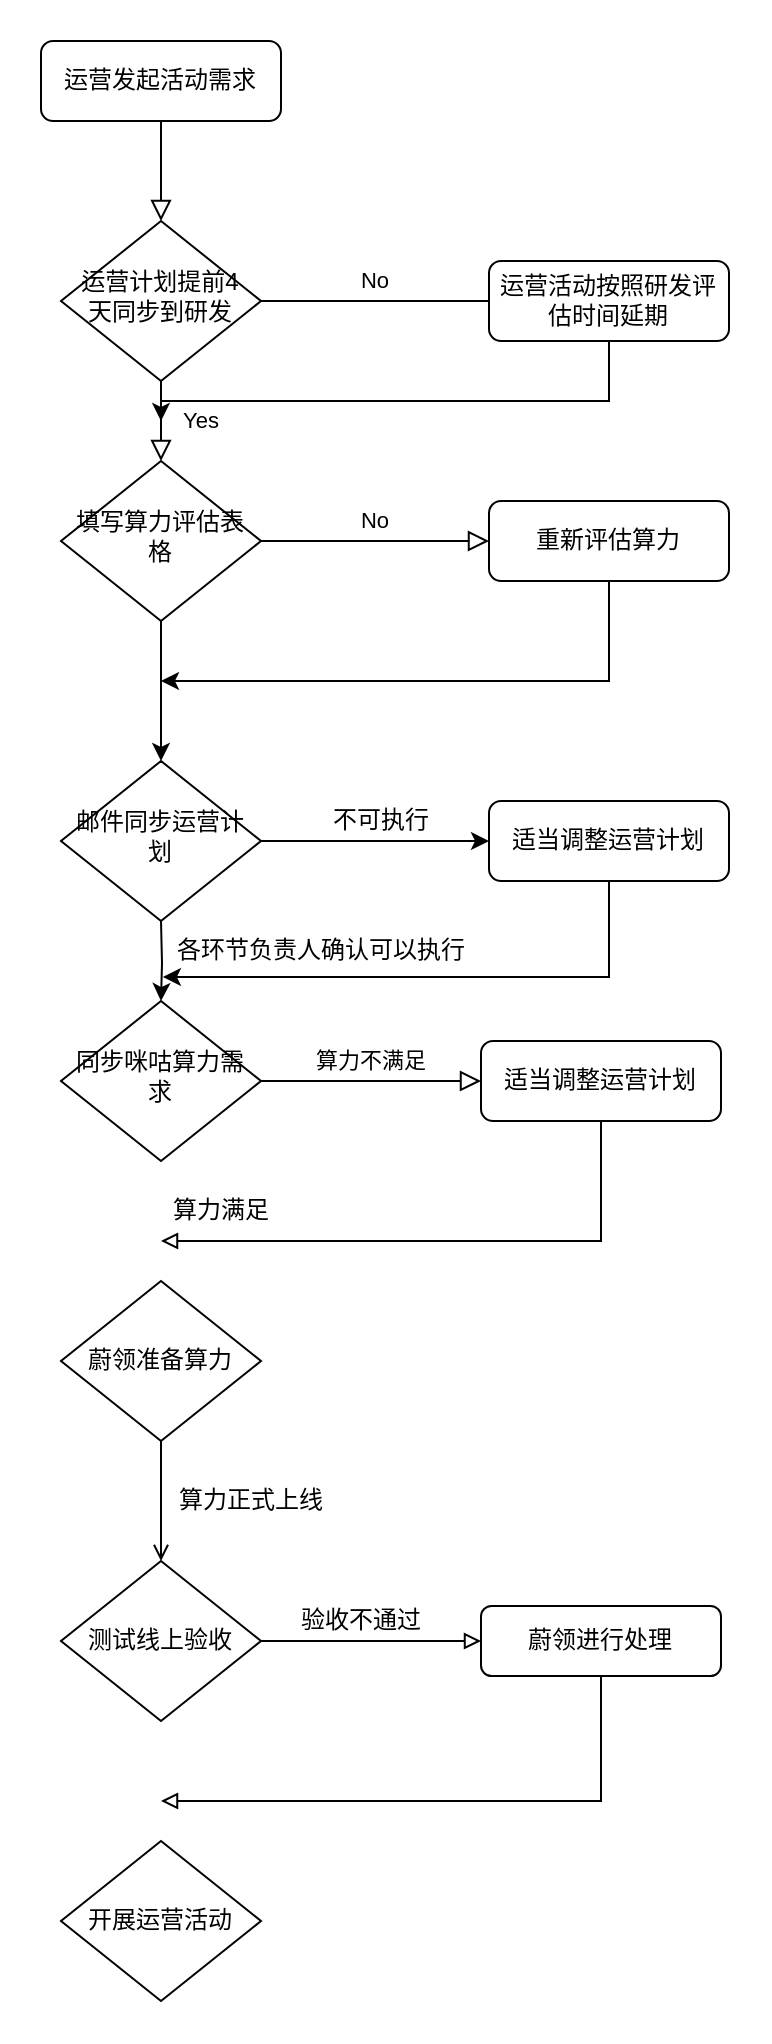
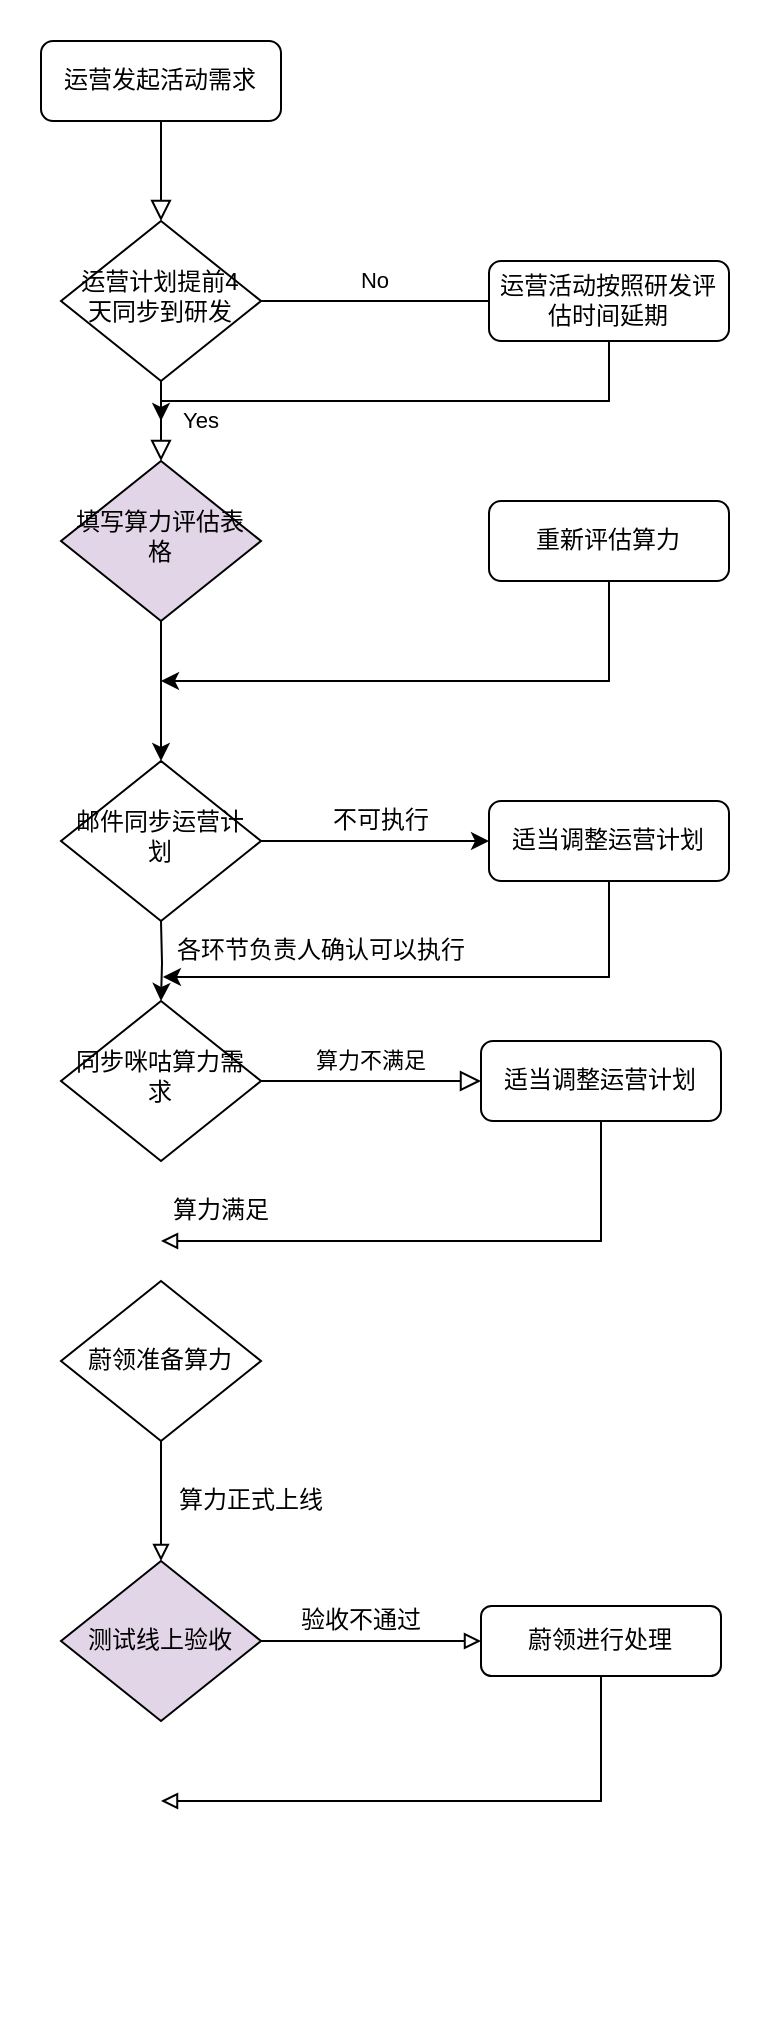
(161, 541) -> (161, 541)
(364, 541) -> none
(161, 1548) -> (161, 1543)
(161, 1641) -> (161, 1641)
(161, 1921) -> none
